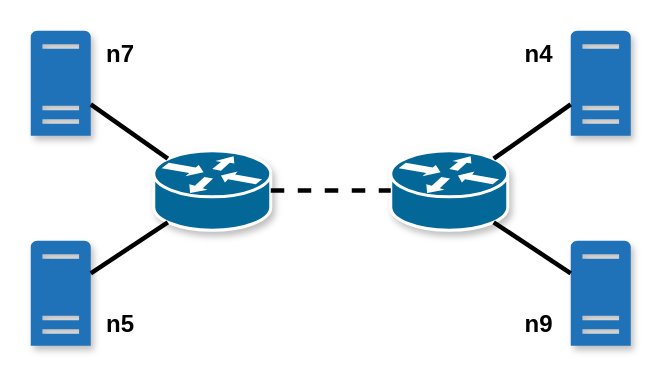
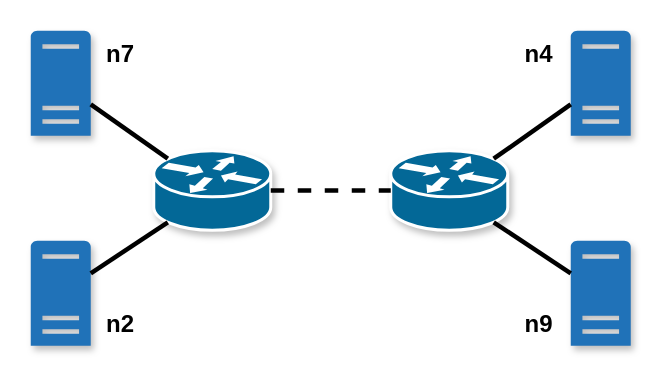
(121, 323) -> (121, 323)
